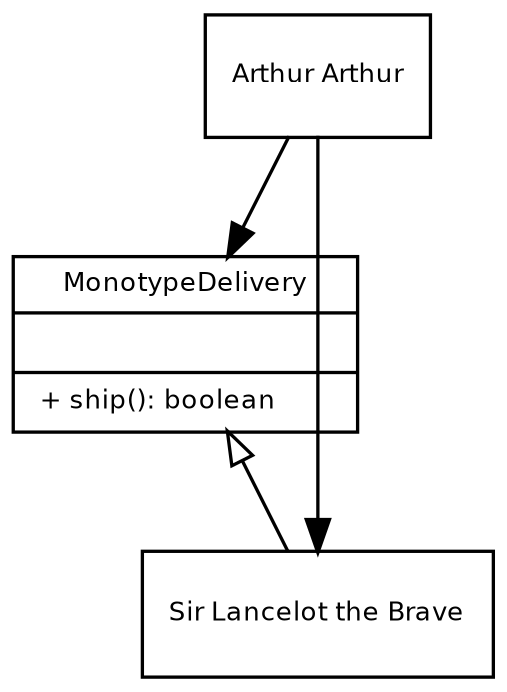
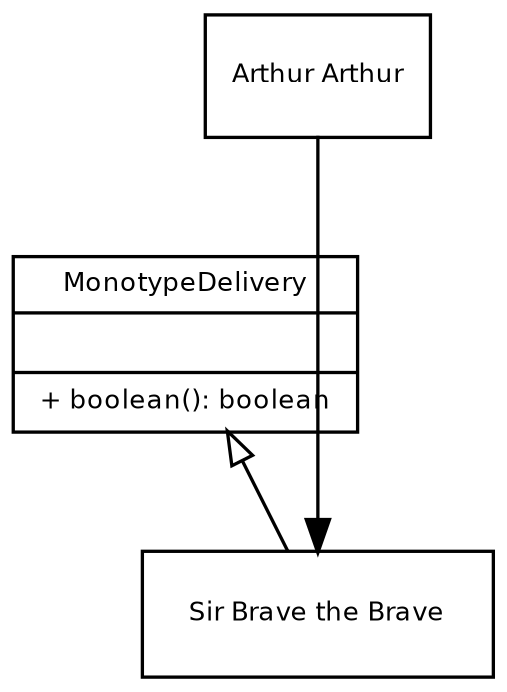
(266, 182) -> none
(159, 401) -> (185, 401)
(318, 614) -> (318, 614)
